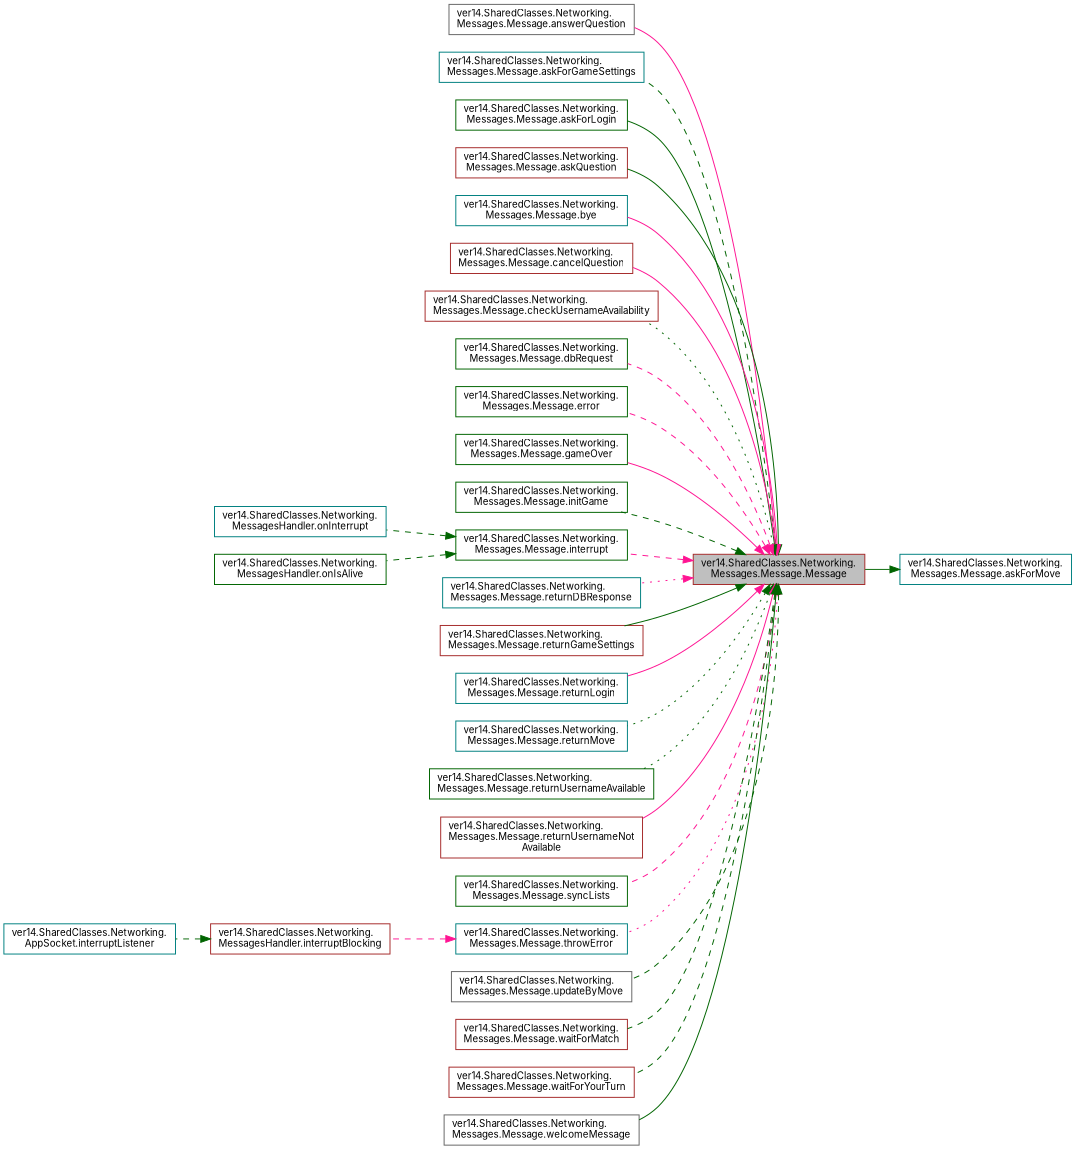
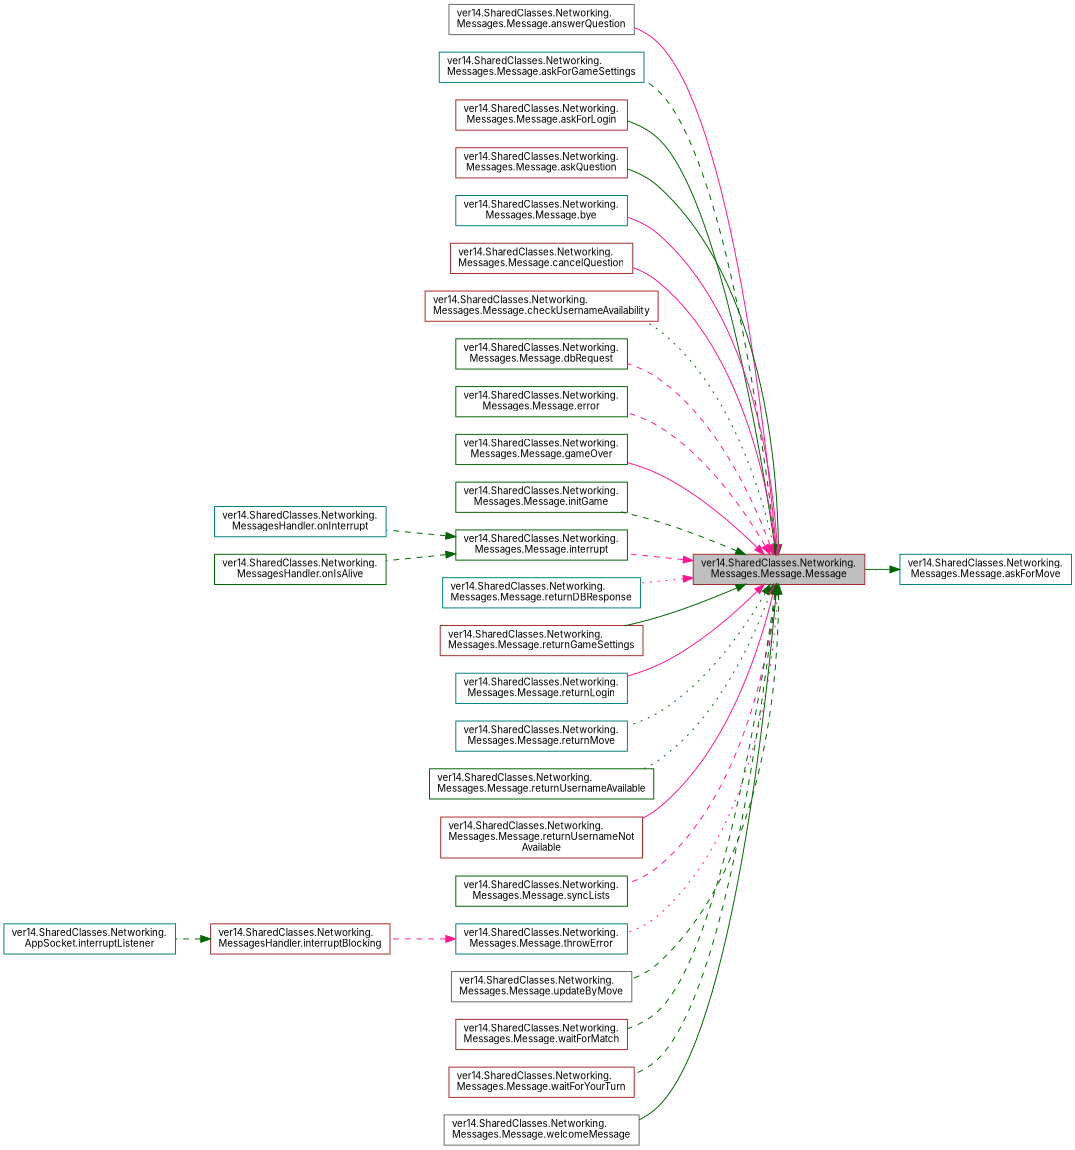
(542, 115) -> (542, 115)
